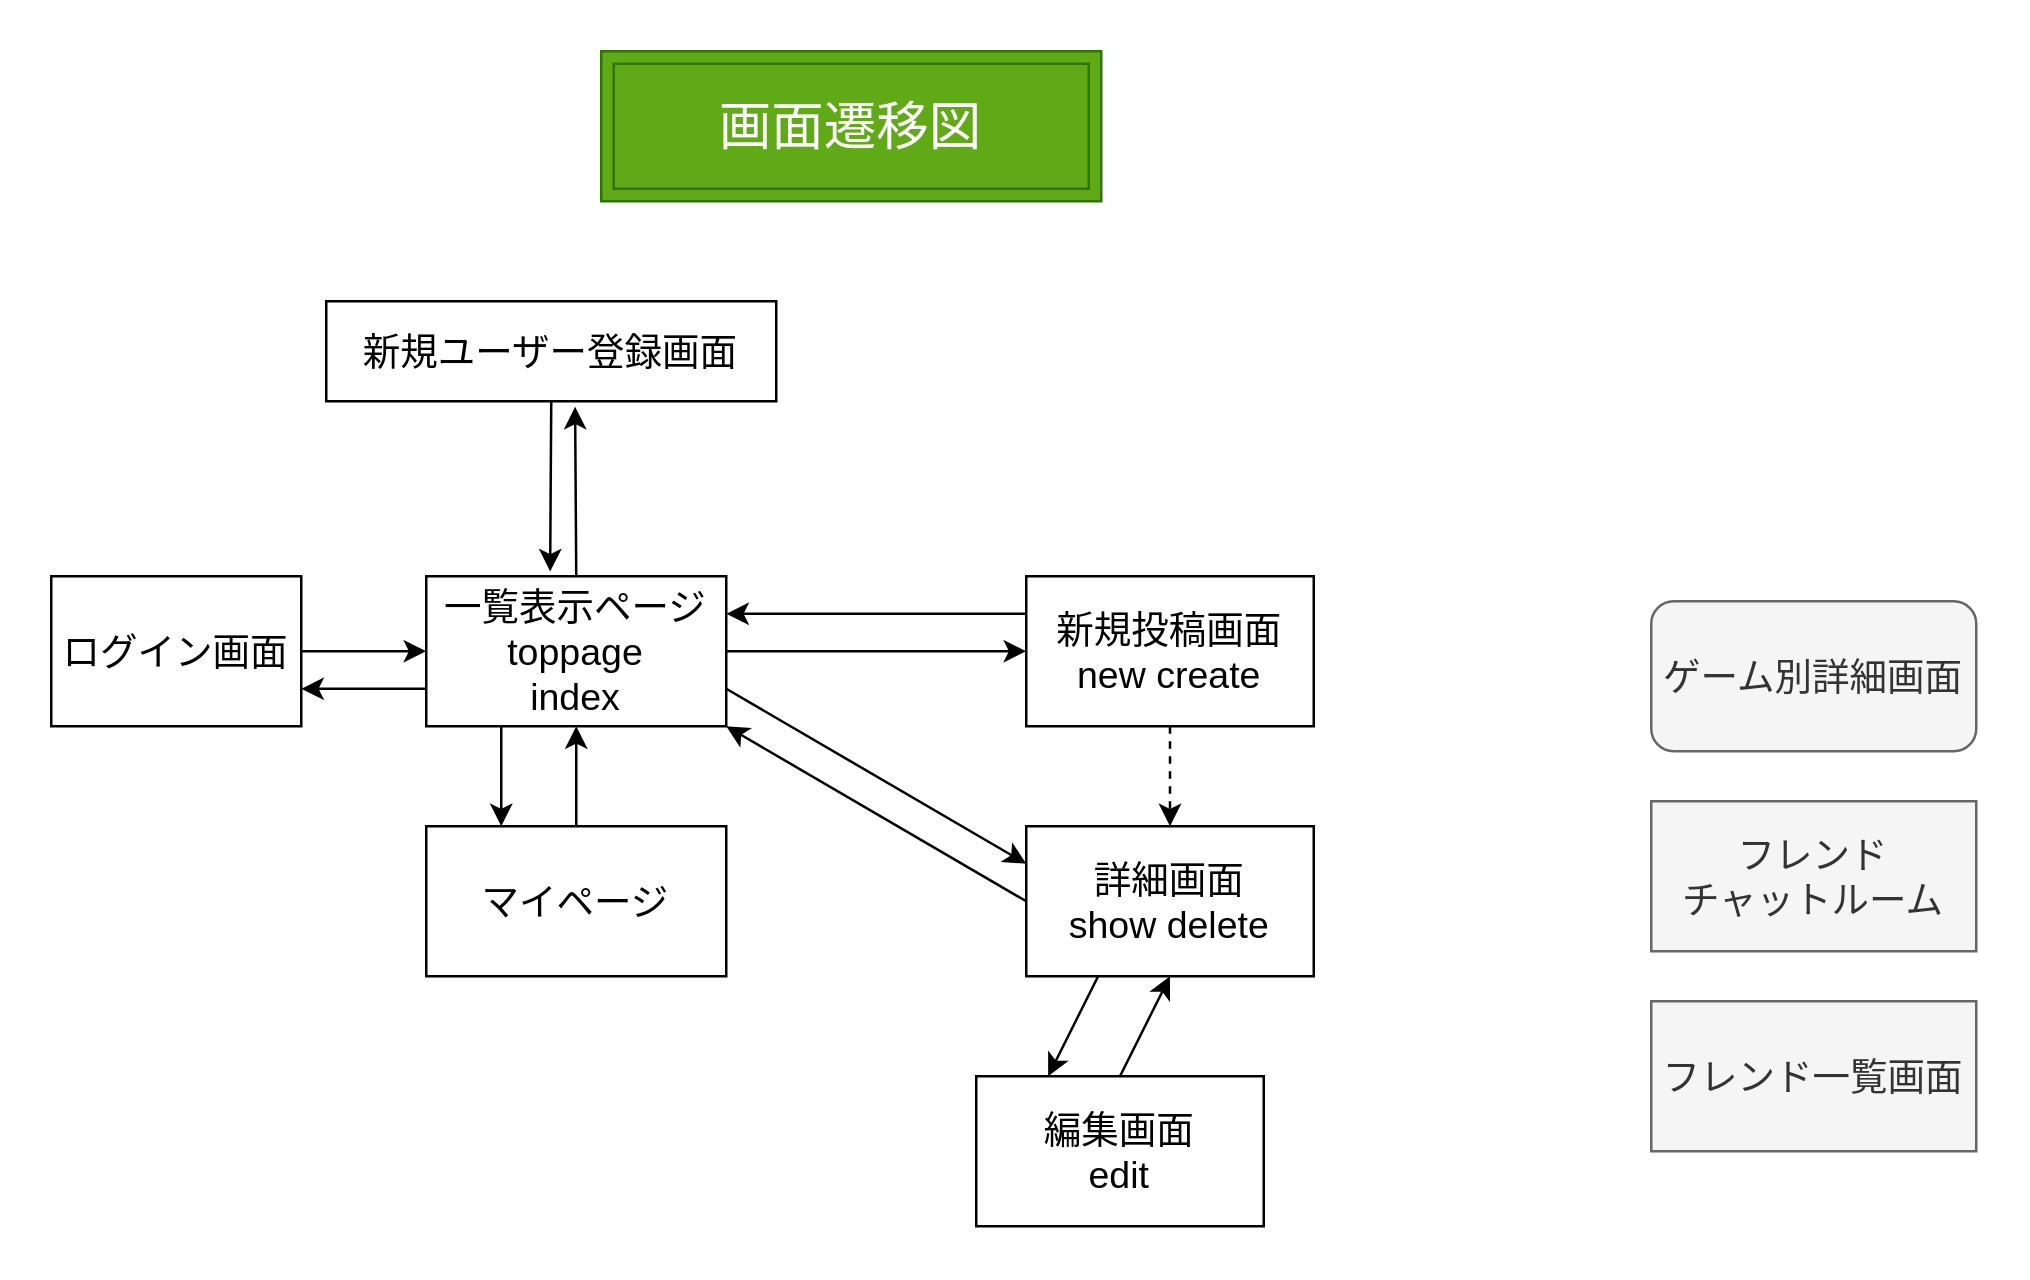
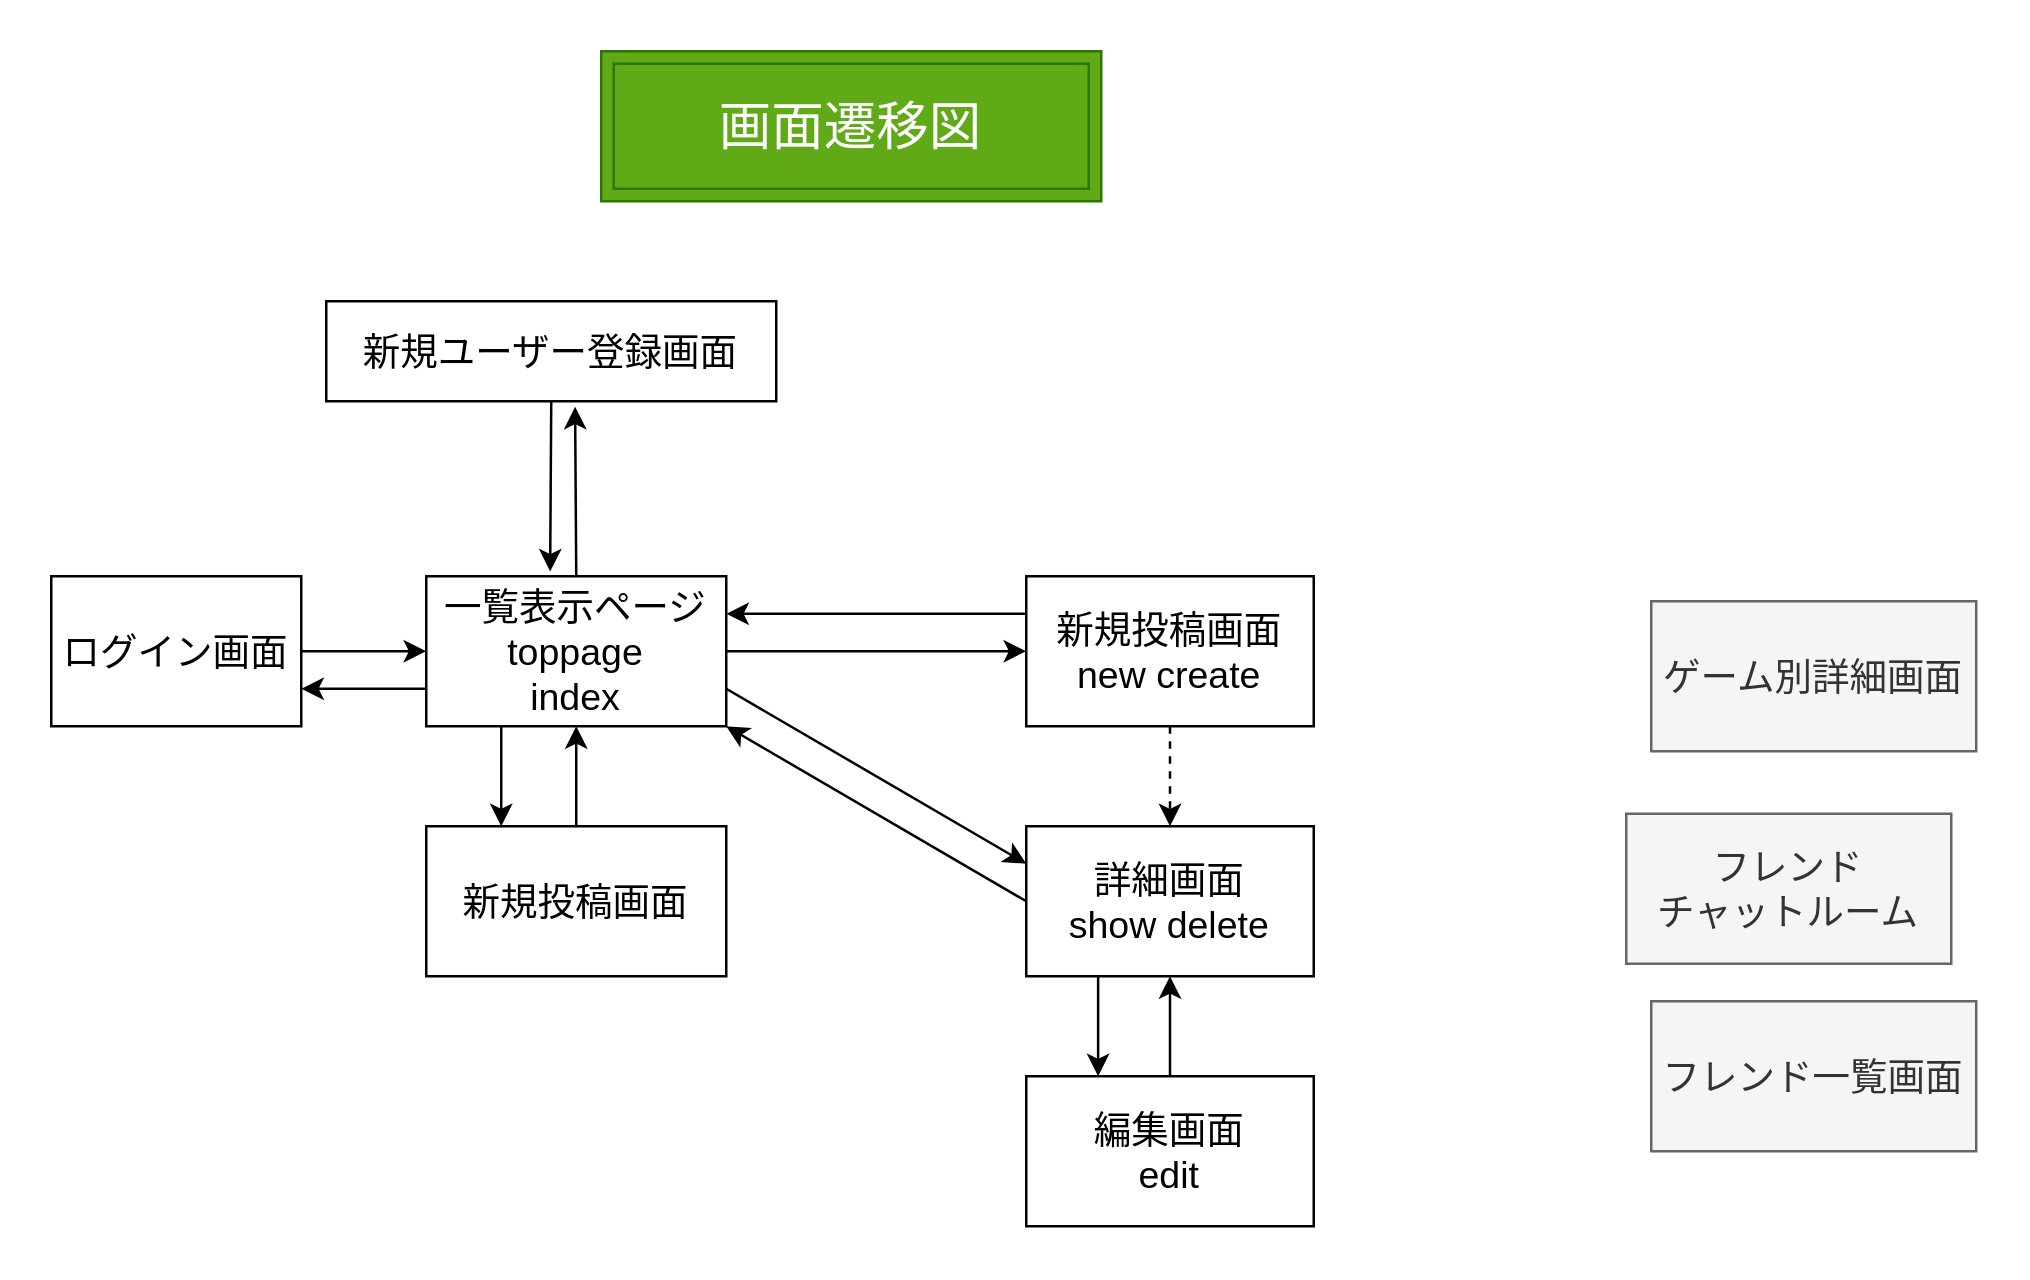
(1814, 676) -> (1814, 676)
(1814, 876) -> (1789, 889)
(576, 901) -> (576, 901)
(1120, 1151) -> (1170, 1151)
